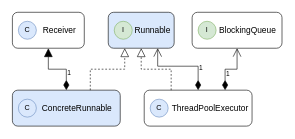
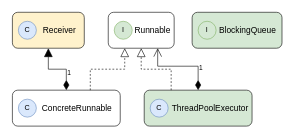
(48, 30) -> (48, 30)
(141, 30) -> (141, 30)
(237, 30) -> (237, 30)
(225, 73) -> none
(66, 108) -> (66, 108)
(198, 108) -> (198, 108)
